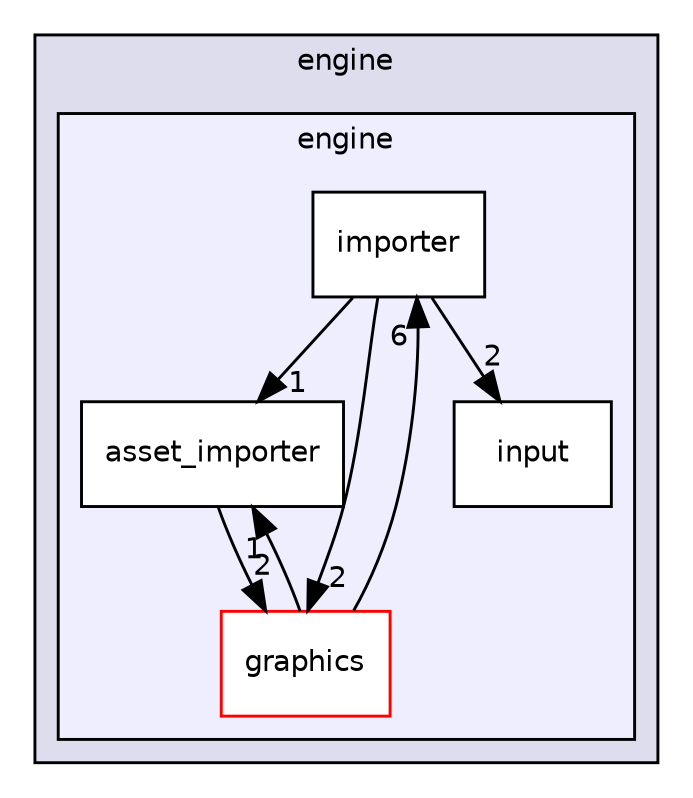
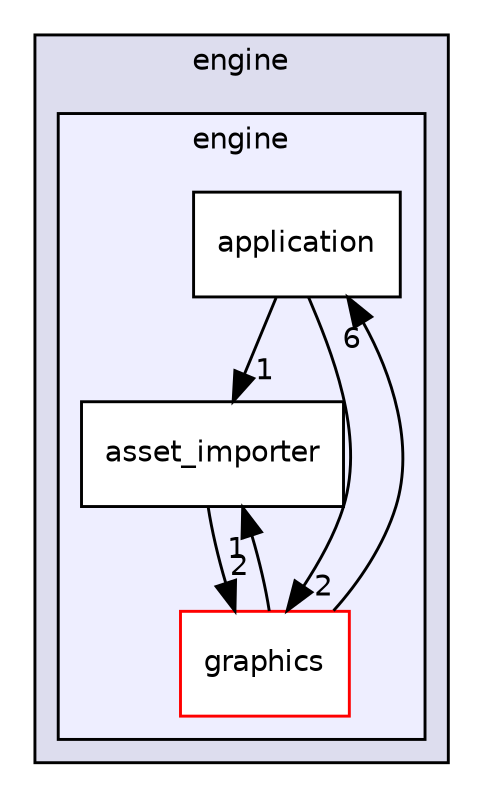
(399, 245) -> (297, 245)
(533, 454) -> none
